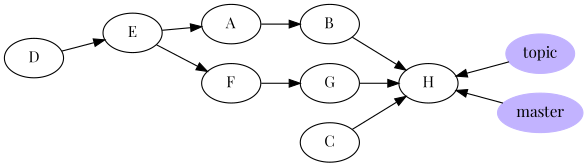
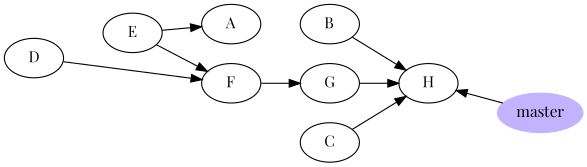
(275, 24) -> none
(78, 47) -> (127, 70)
(540, 54) -> none
